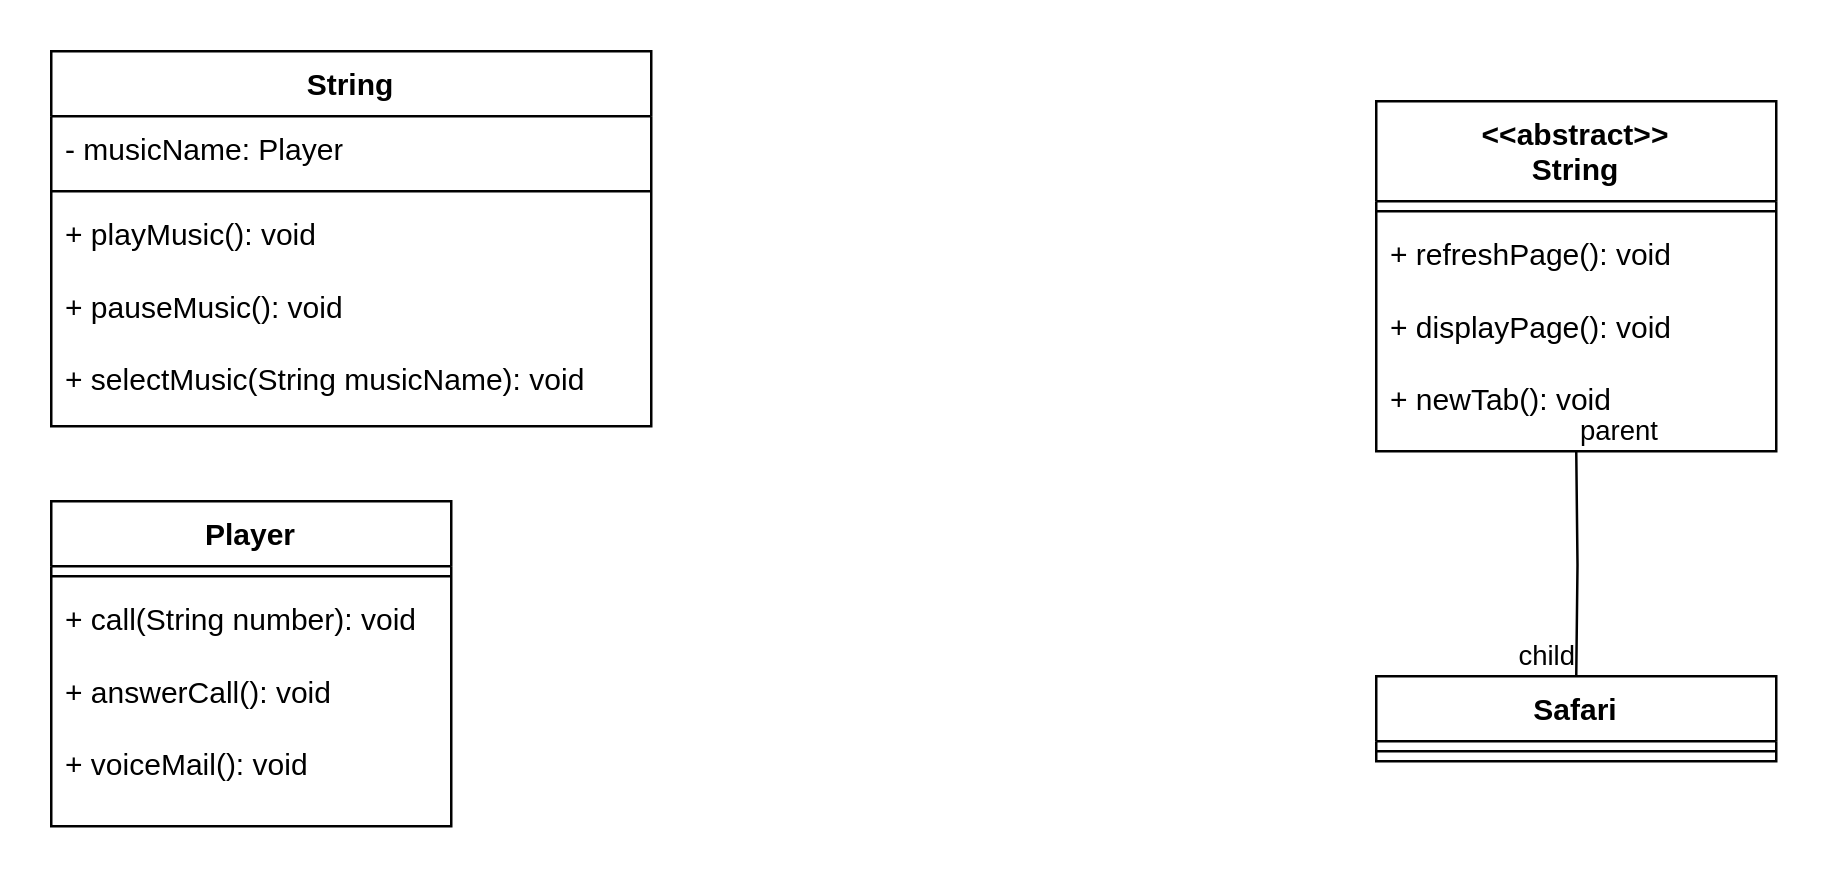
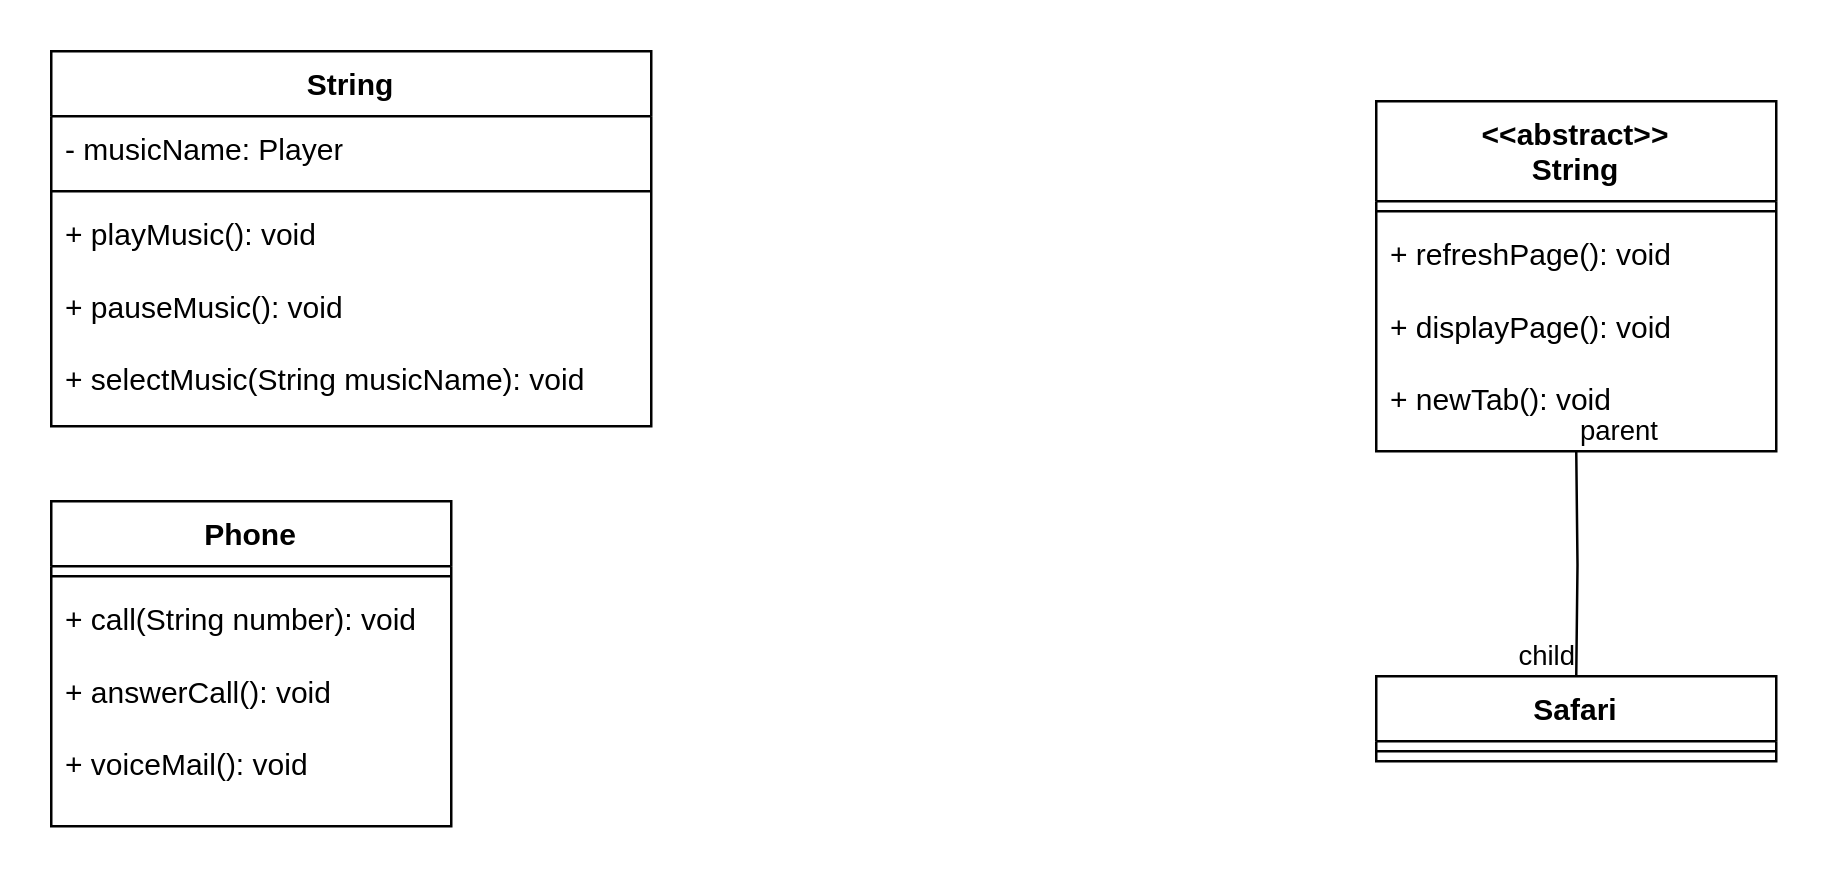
(251, 537) -> (251, 537)
